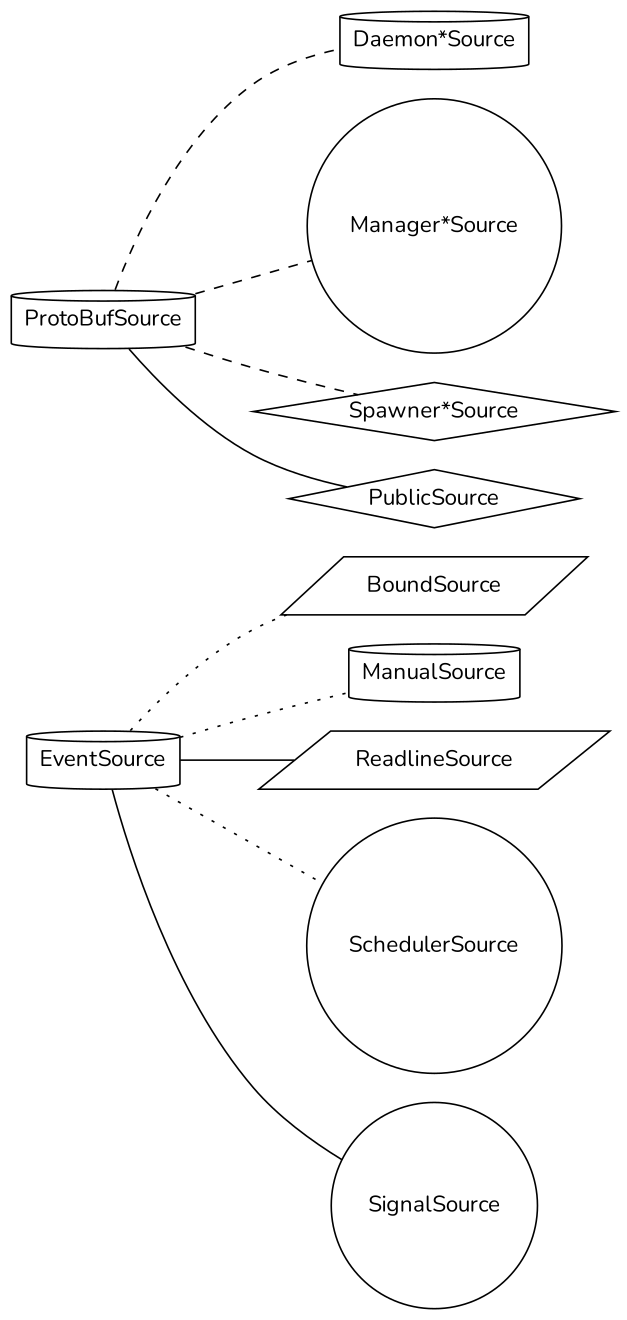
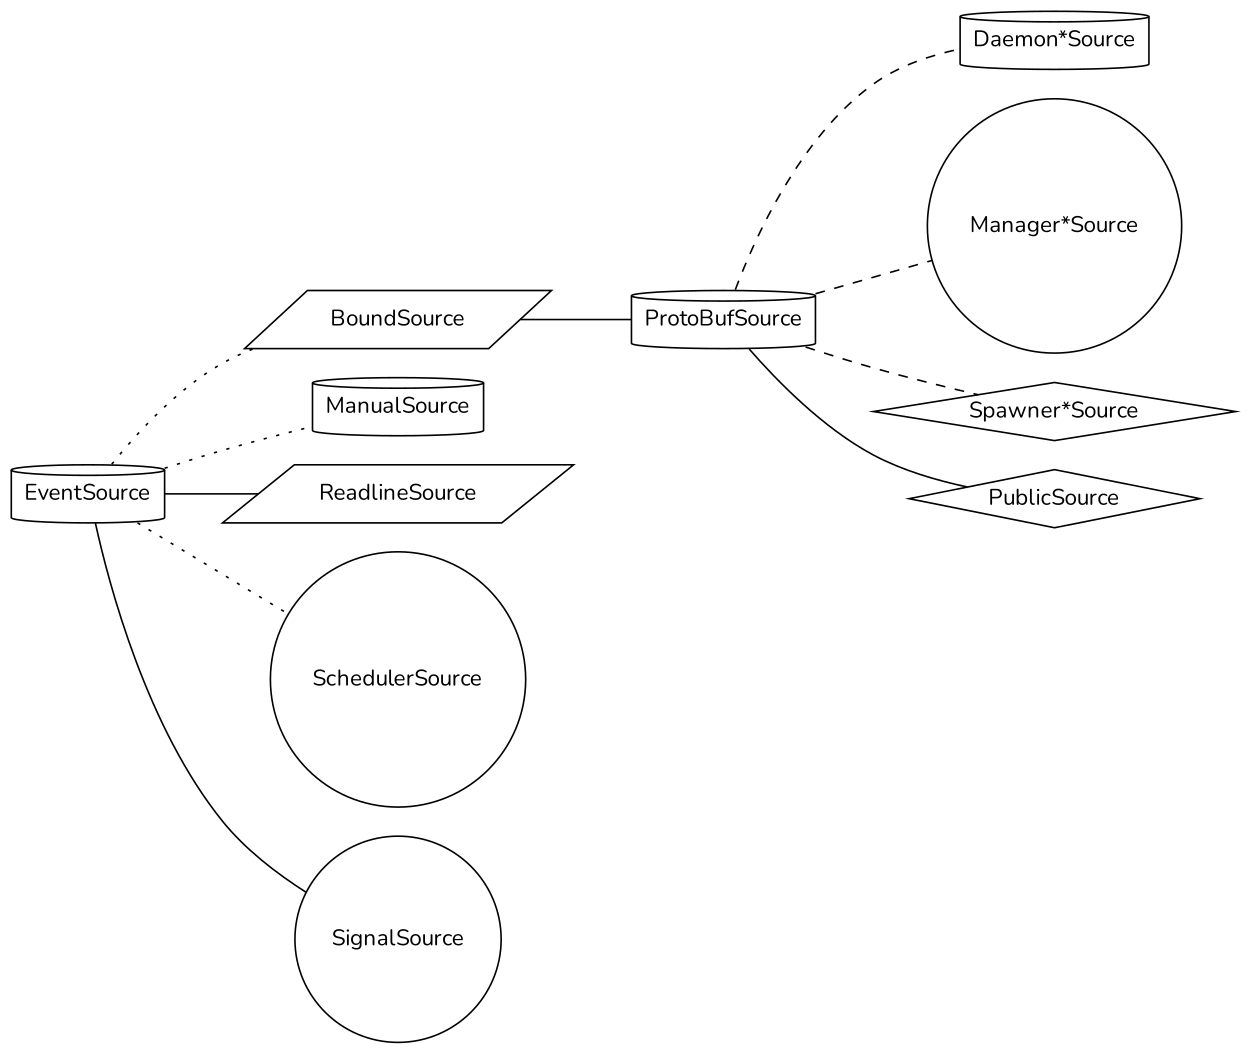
none -> (576, 320)
